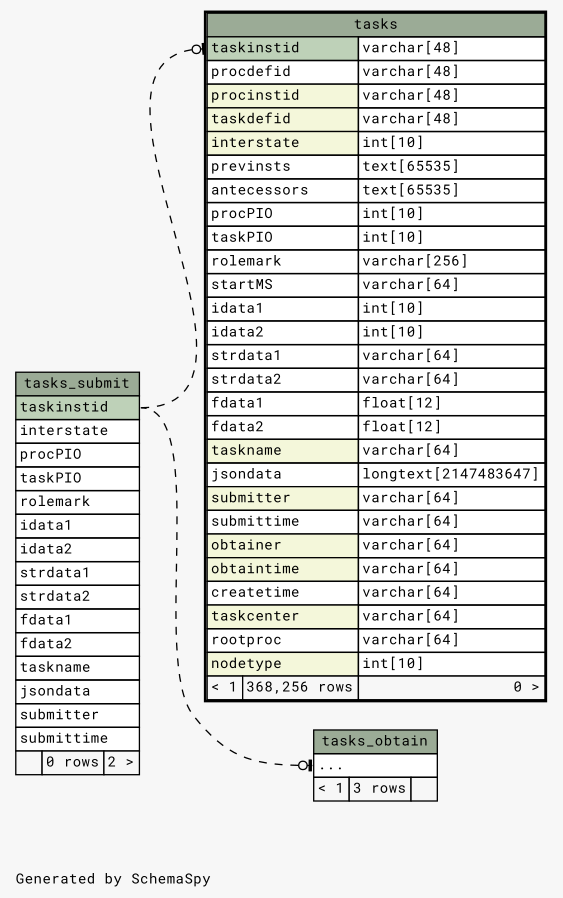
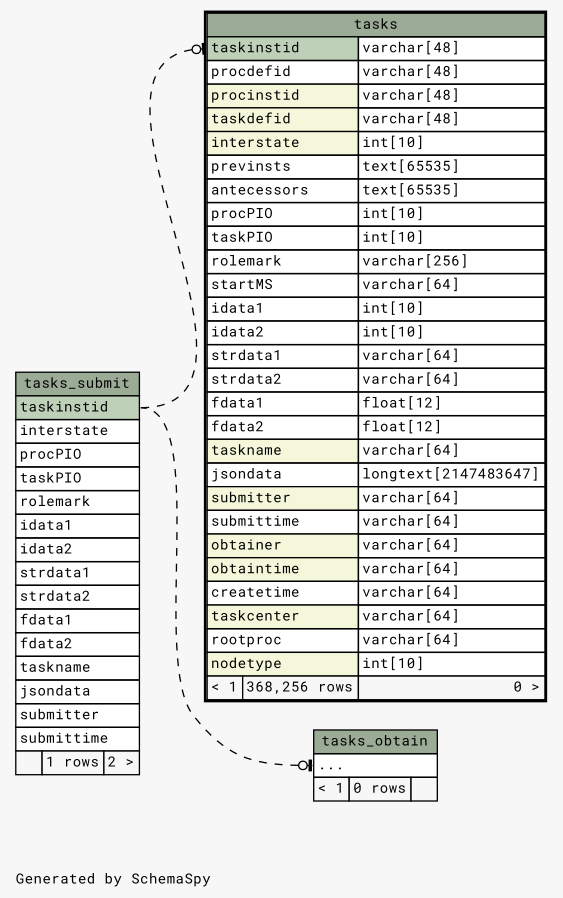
(73, 762) -> (73, 762)
(380, 789) -> (380, 789)
